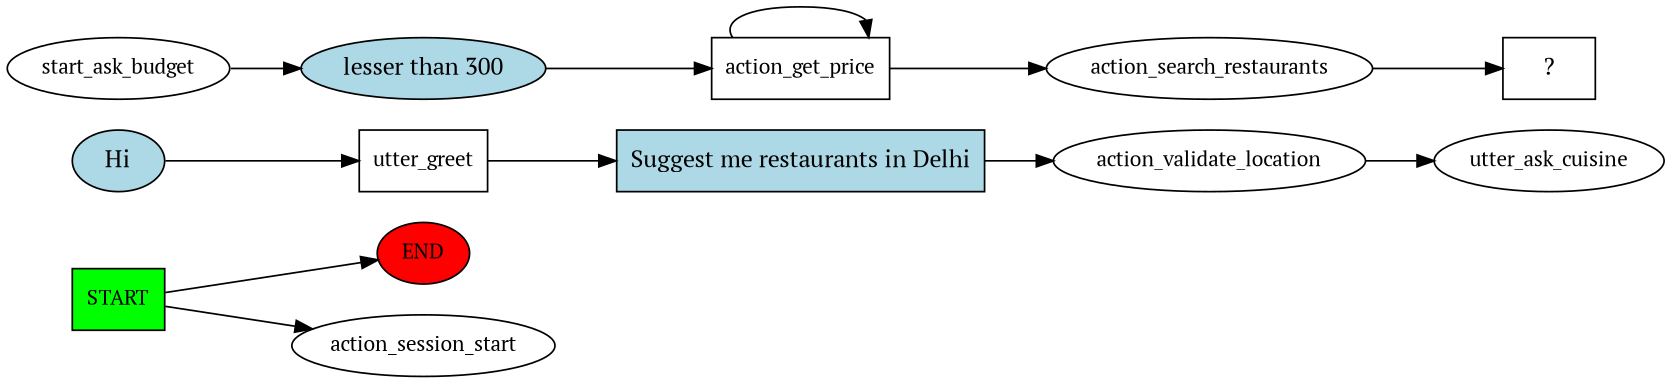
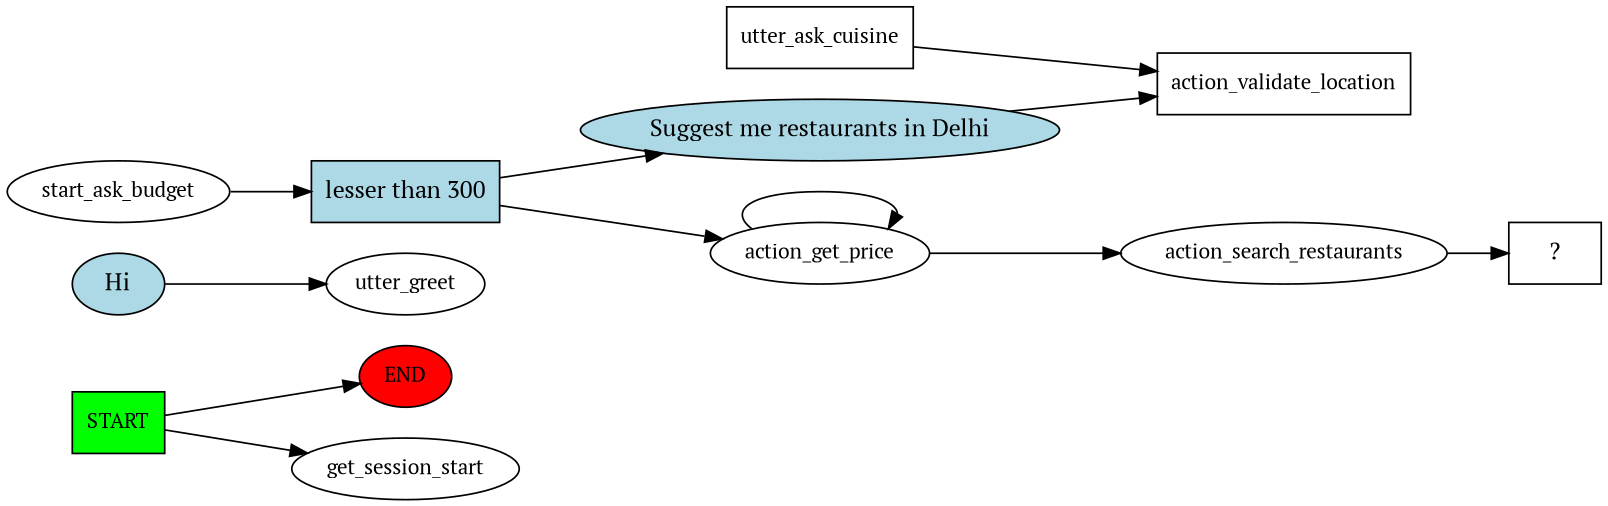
(423, 68) -> (406, 192)
(801, 68) -> (820, 253)
(423, 161) -> (406, 284)
(543, 161) -> (573, 167)
(801, 161) -> (820, 130)
(1209, 161) -> (1284, 84)
(1391, 161) -> (1027, 58)
(1549, 161) -> (820, 38)
(423, 346) -> (406, 469)
